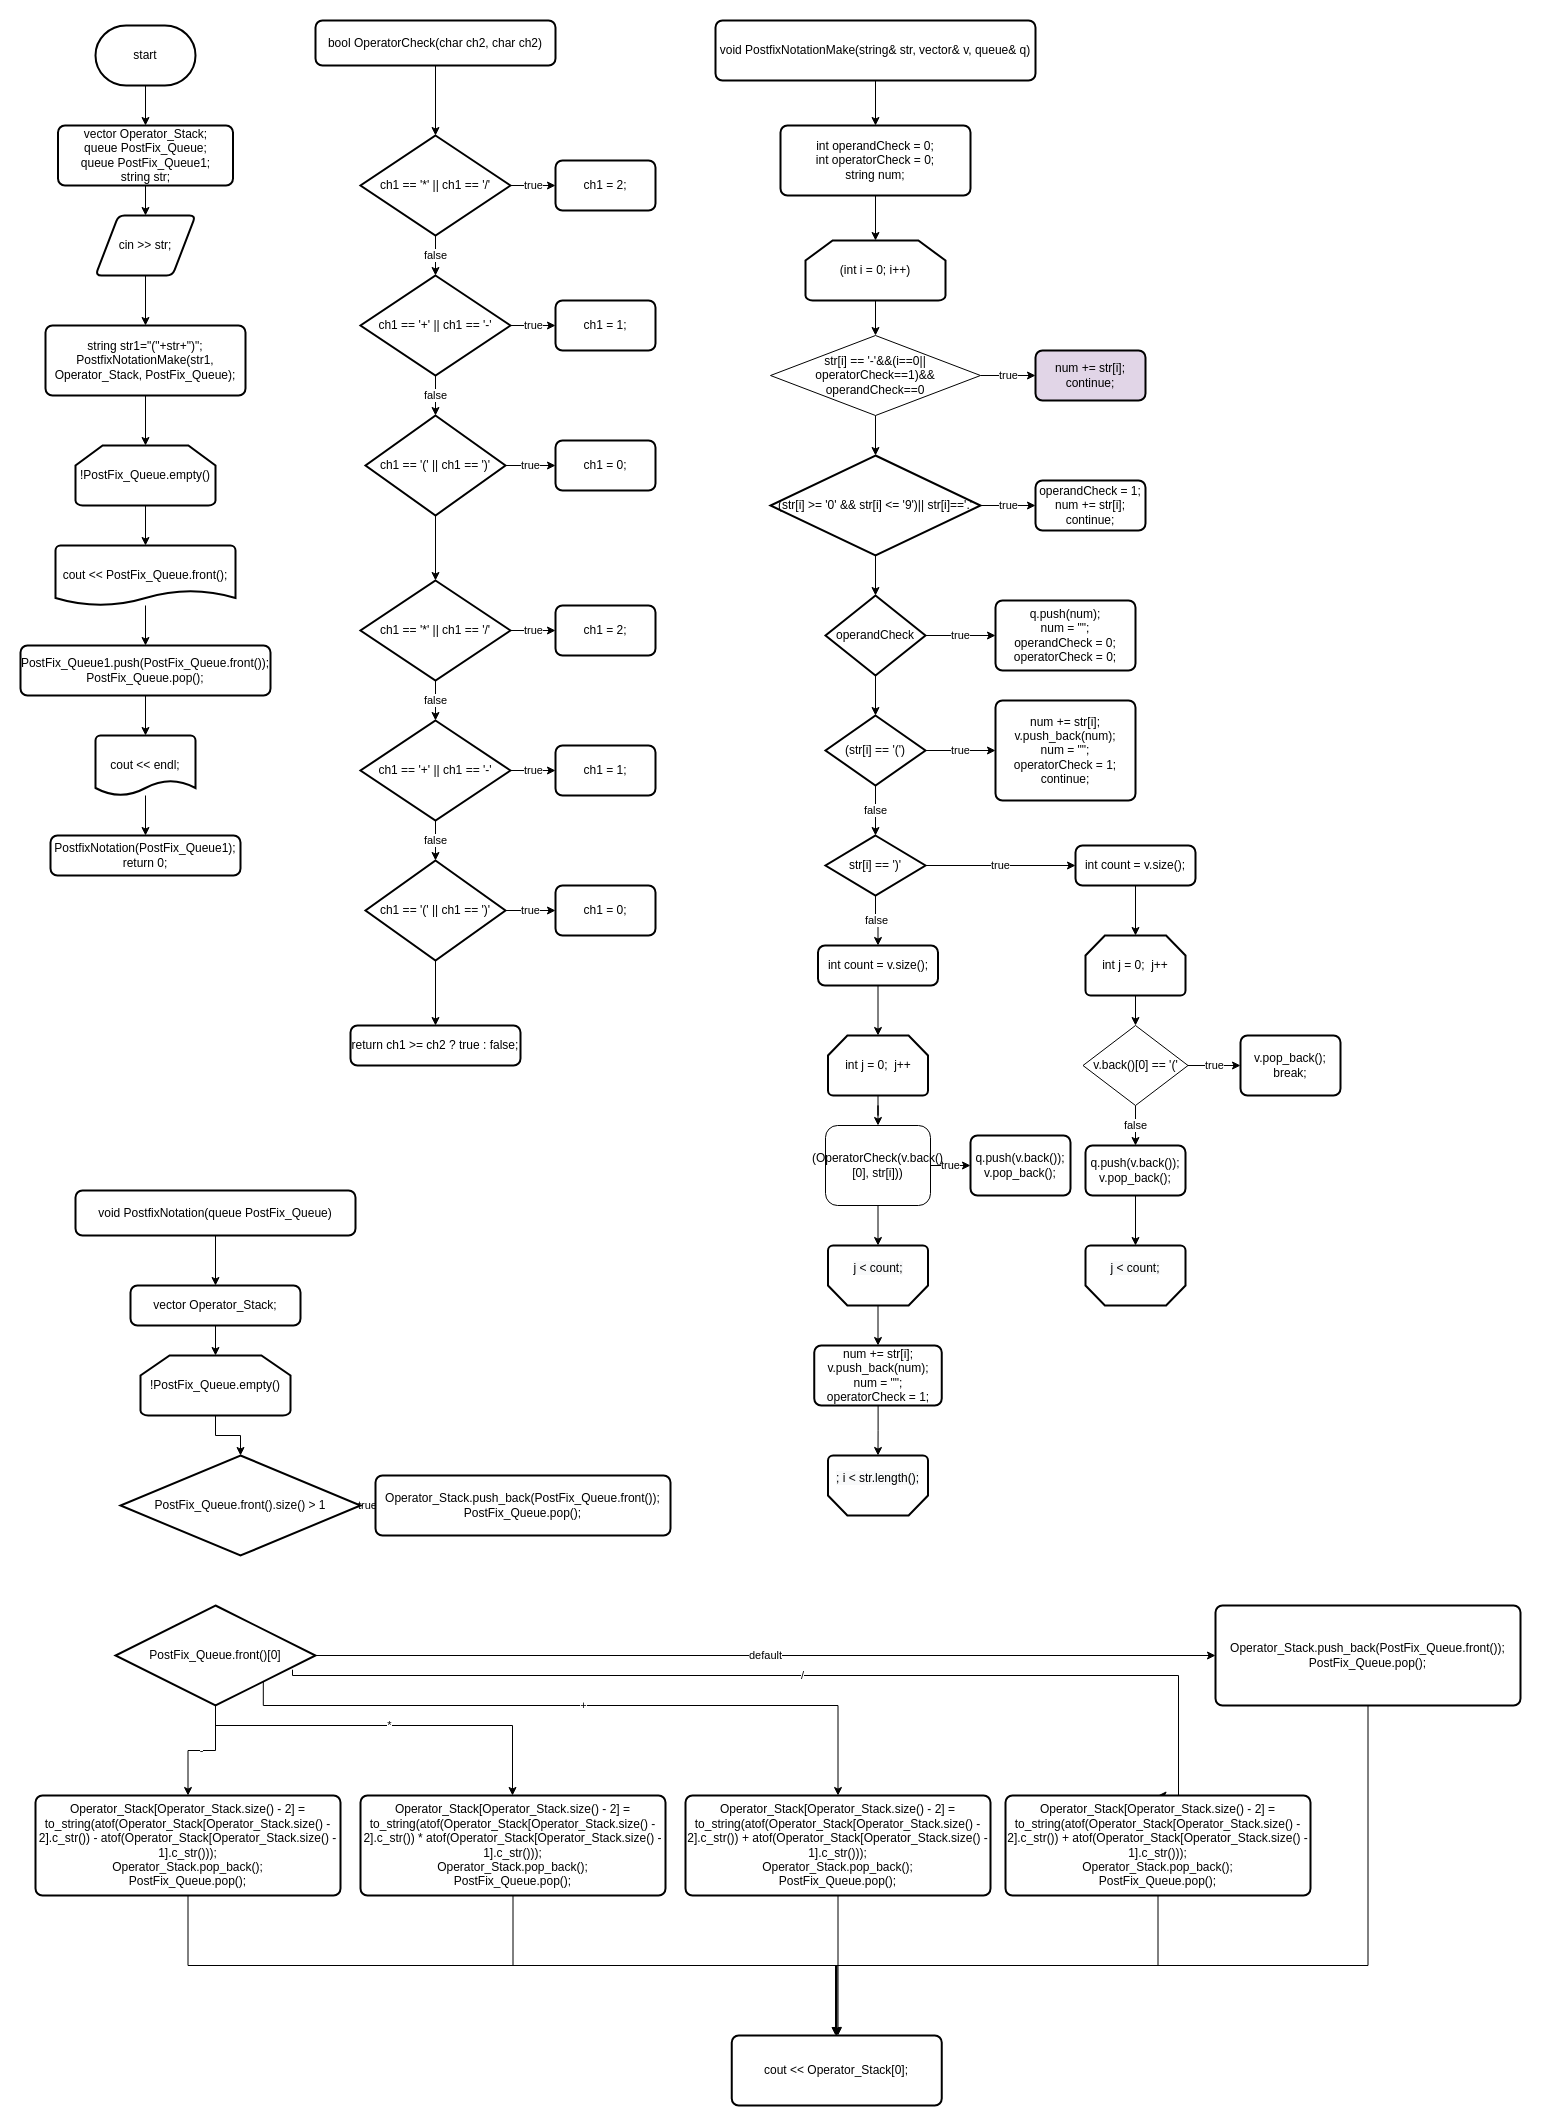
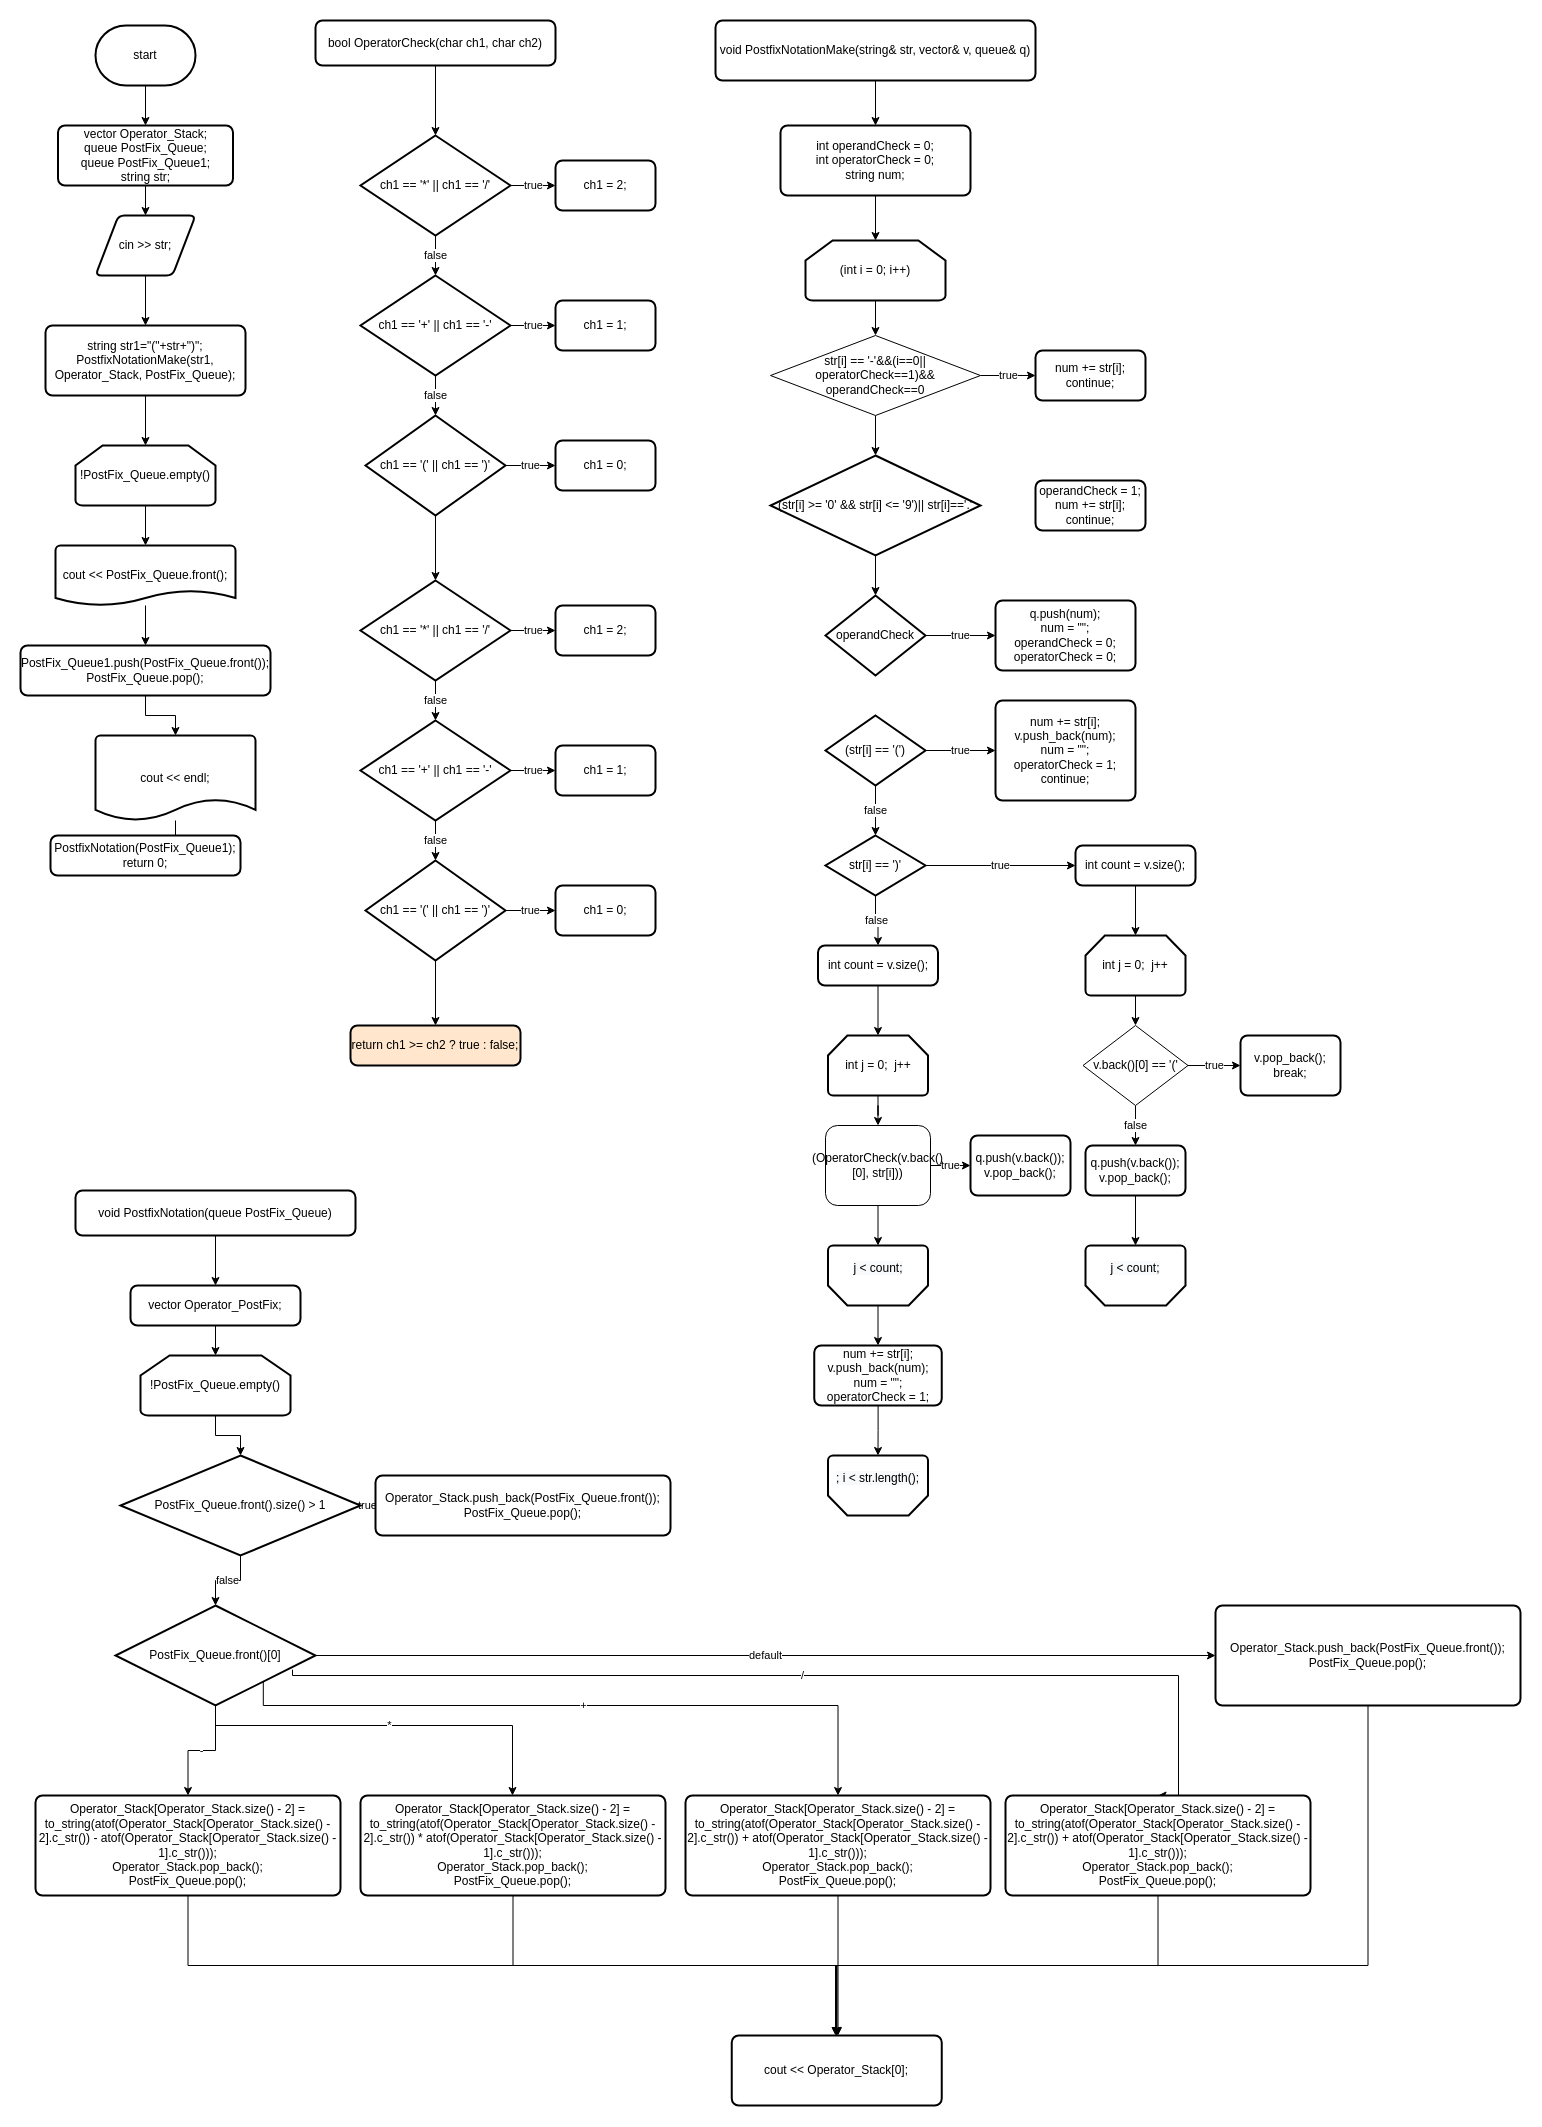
(436, 44) -> (436, 44)
(1091, 376) -> (1091, 376)
(1005, 506) -> none
(876, 692) -> none
(146, 766) -> (176, 778)
(436, 1046) -> (436, 1046)
(216, 1306) -> (216, 1306)
none -> (232, 1581)
